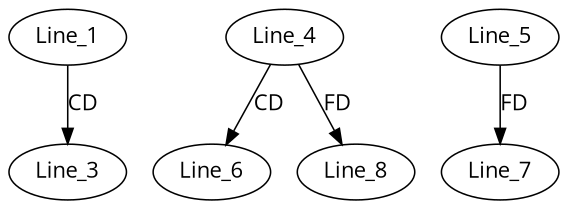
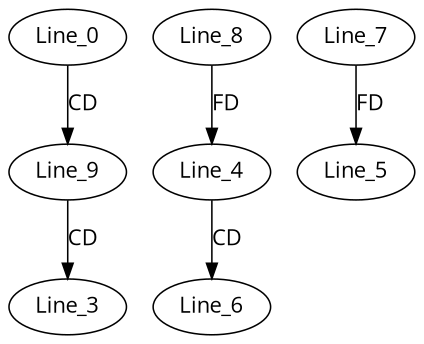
(68, 37) -> (68, 172)
none -> (68, 37)
(500, 97) -> (356, 97)
(317, 98) -> (212, 97)
